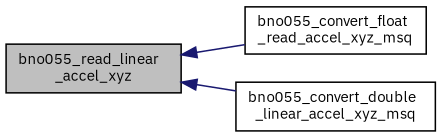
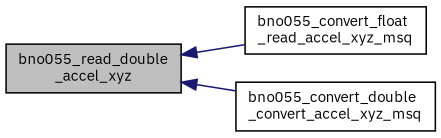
(94, 68) -> (94, 68)
(336, 107) -> (336, 107)
